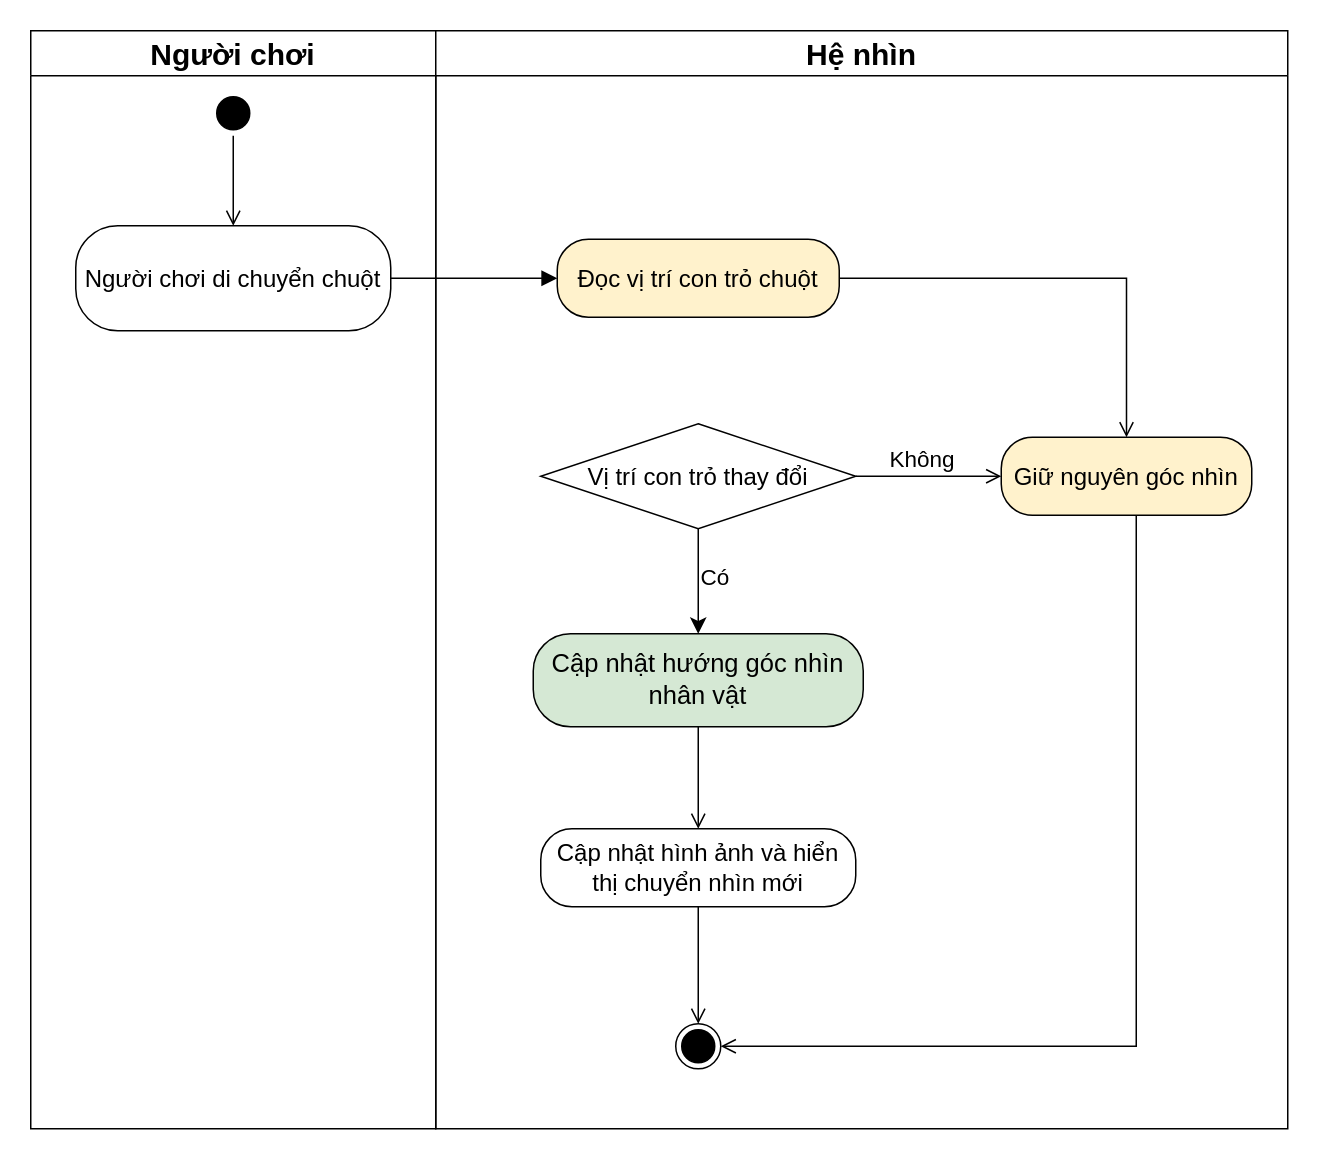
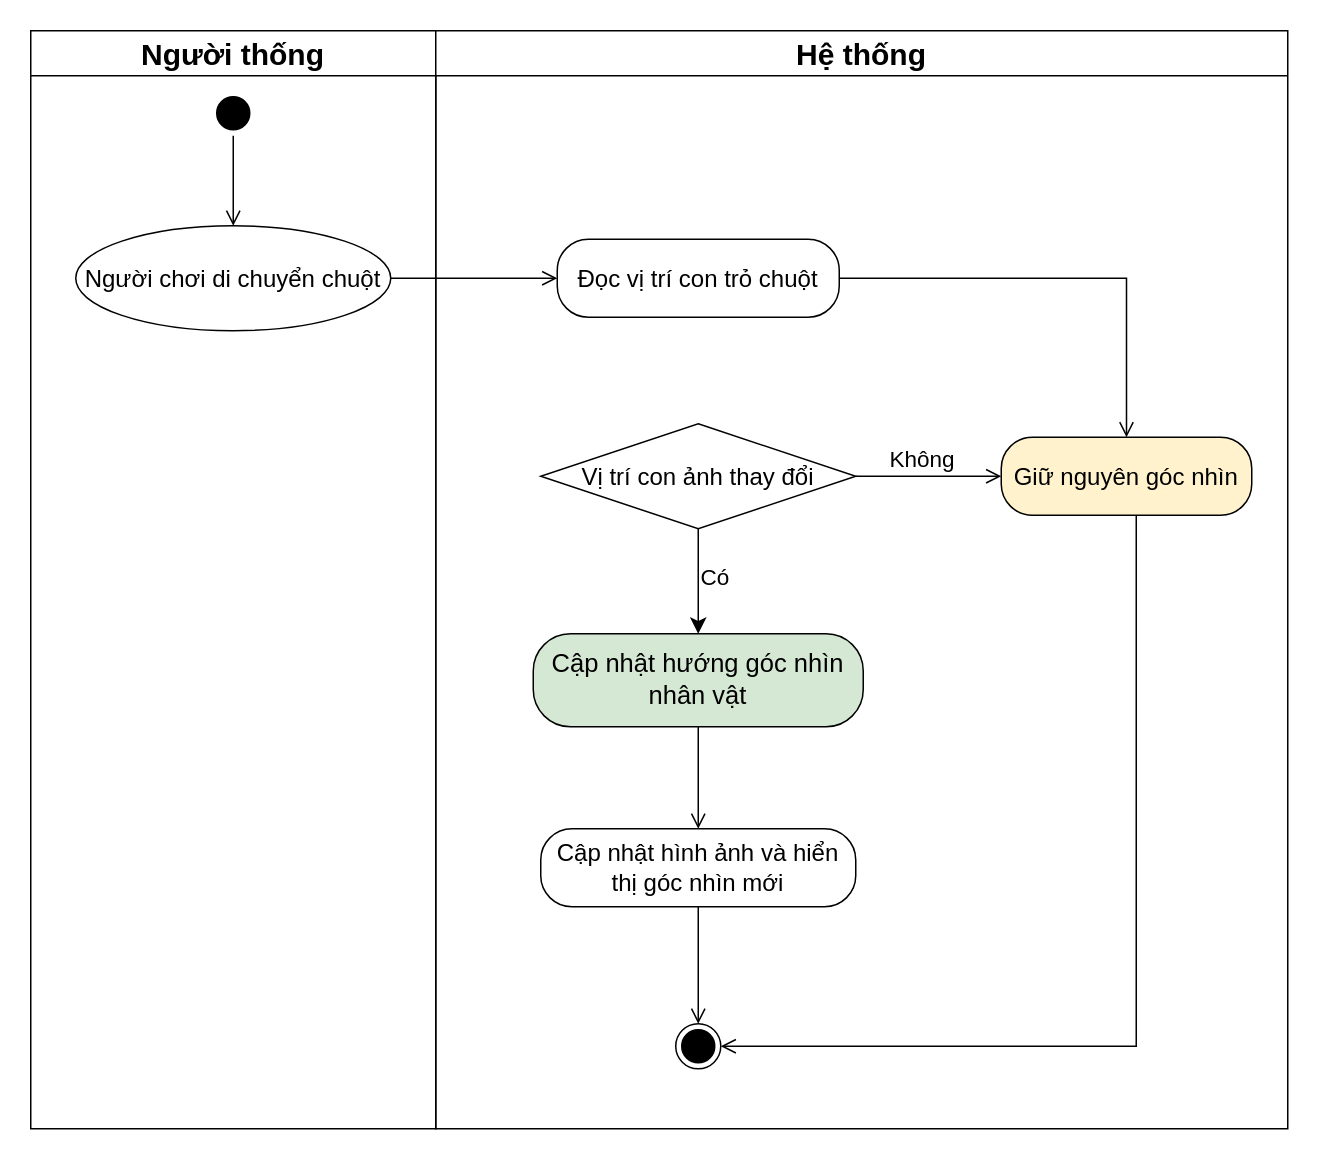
(233, 53) -> (233, 53)
(862, 53) -> (862, 53)
(233, 278) -> (233, 278)
(540, 278) -> (545, 278)
(698, 278) -> (698, 278)
(698, 476) -> (698, 476)
(698, 868) -> (698, 868)
